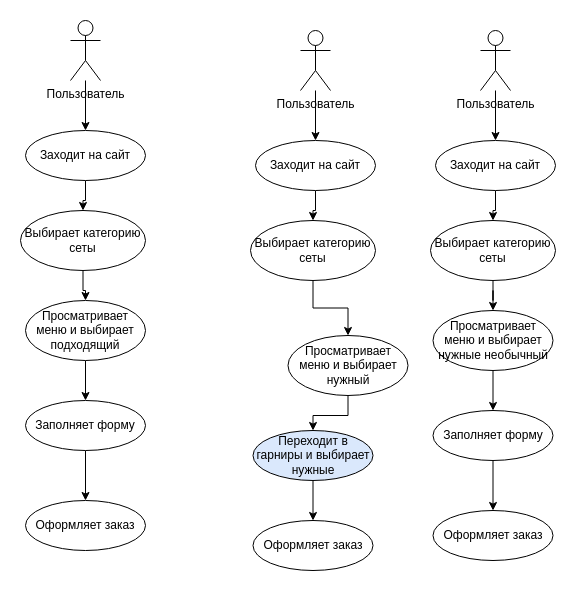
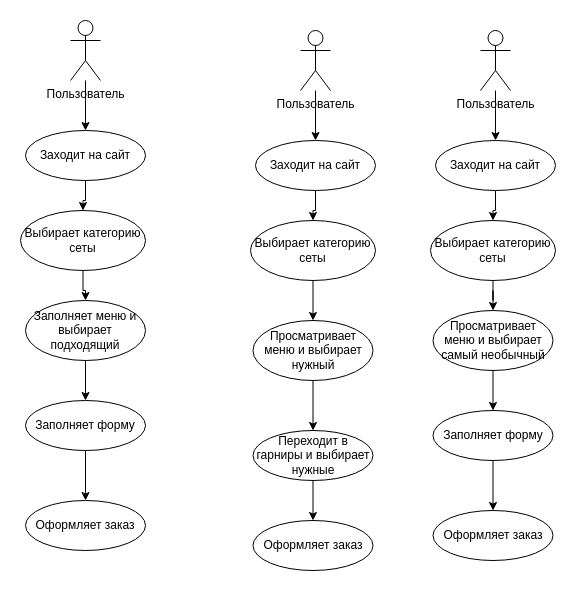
(86, 331) -> (86, 331)
(494, 341) -> (494, 341)
(348, 366) -> (313, 351)
(313, 456) -> (313, 456)
